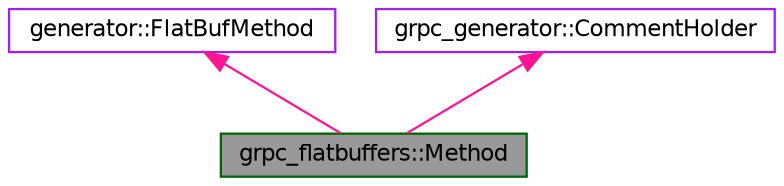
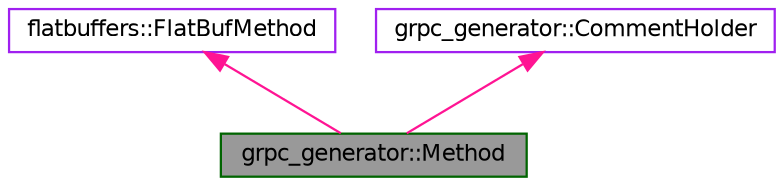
(172, 31) -> (172, 31)
(374, 155) -> (374, 155)
